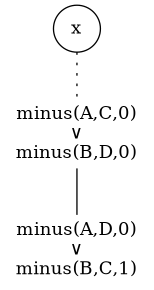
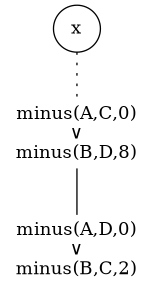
(77, 134) -> (77, 134)
(77, 250) -> (77, 250)
